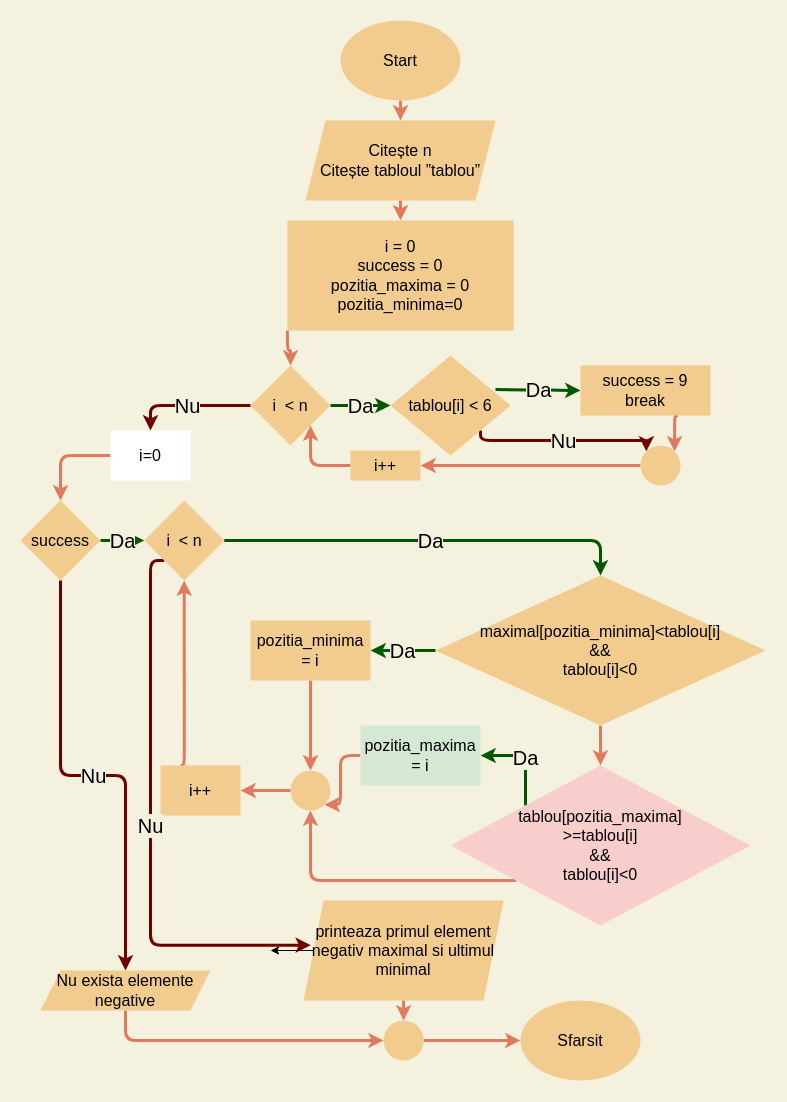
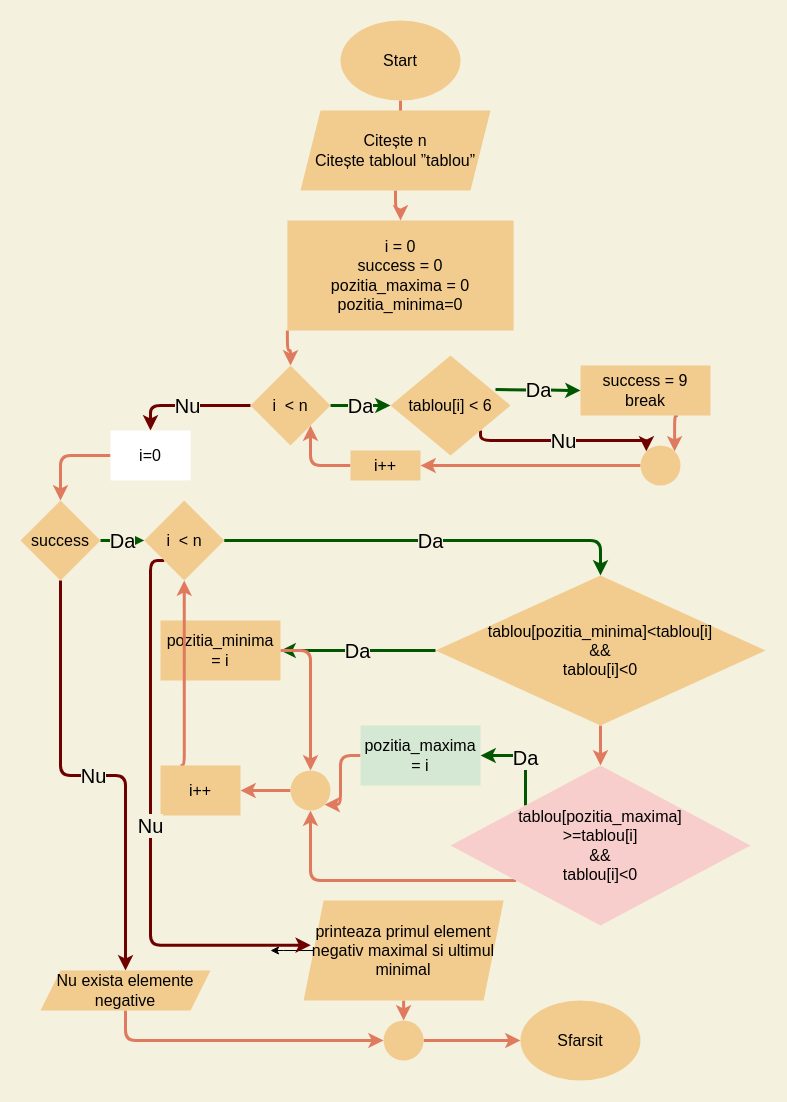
(401, 161) -> (396, 151)
(311, 651) -> (221, 651)
(601, 651) -> (601, 651)
